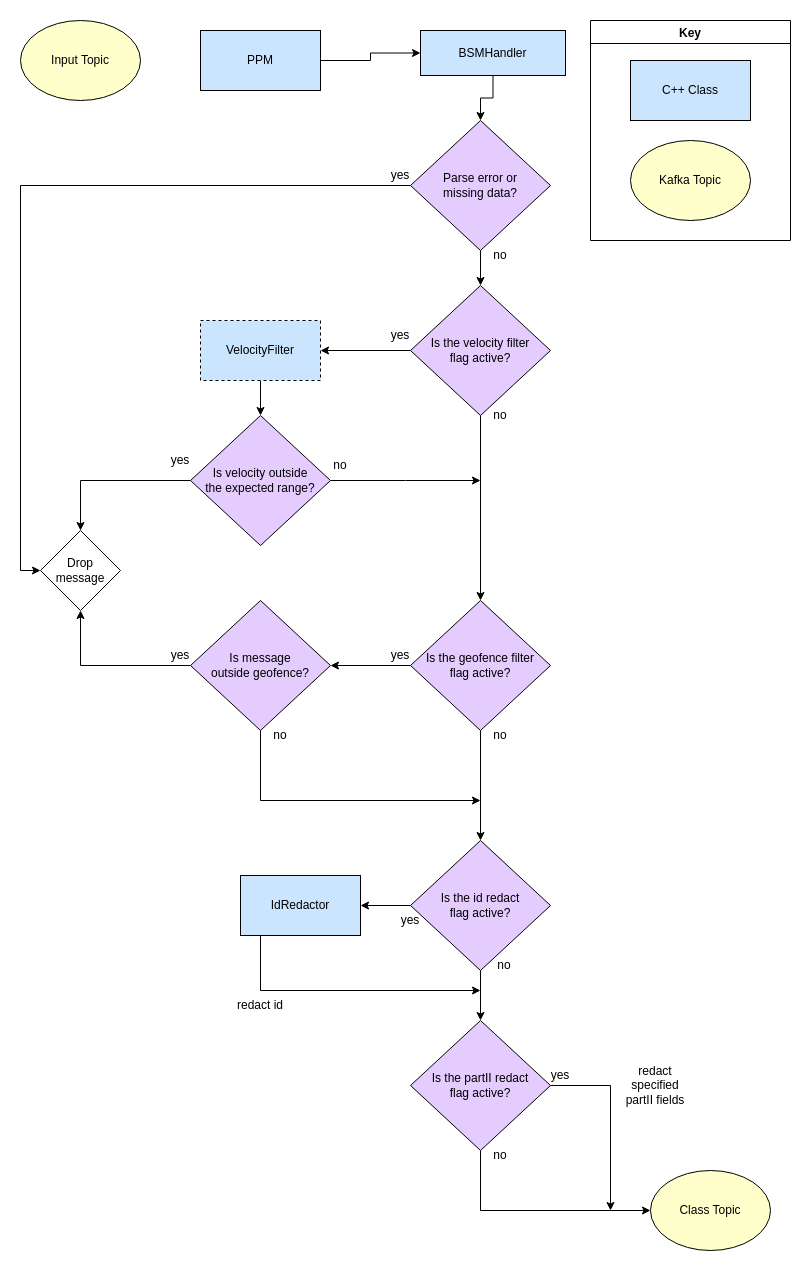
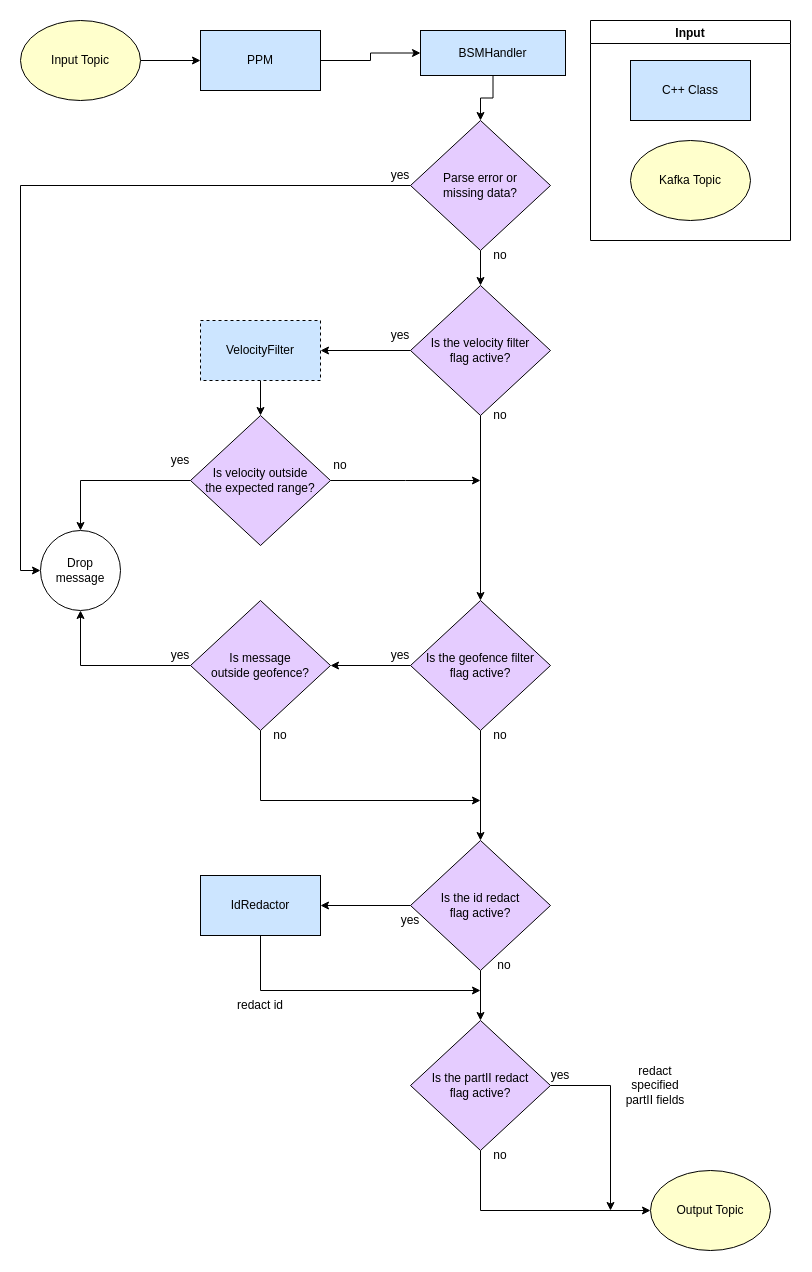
(690, 33) -> (690, 33)
none -> (167, 61)
(81, 571) -> (81, 571)
(301, 906) -> (261, 906)
(711, 1211) -> (711, 1211)
